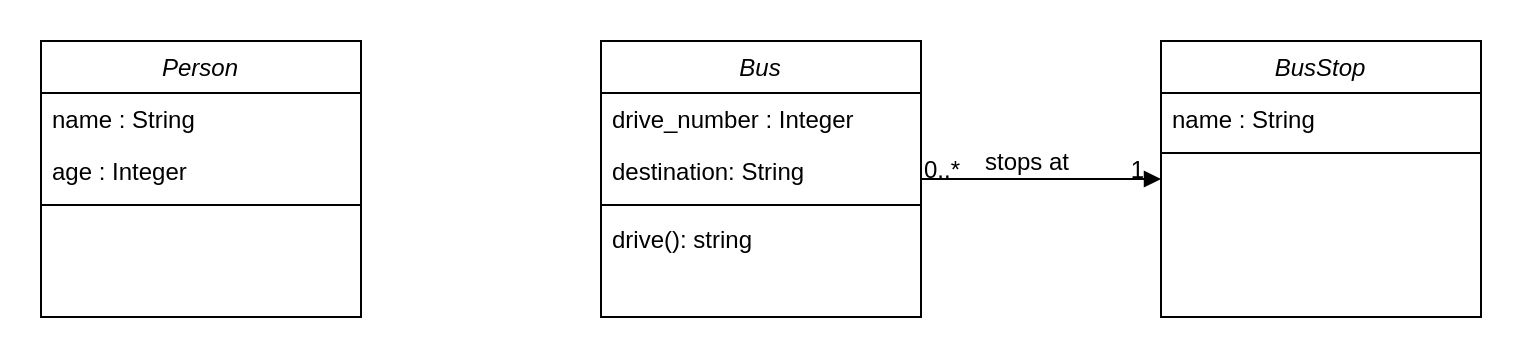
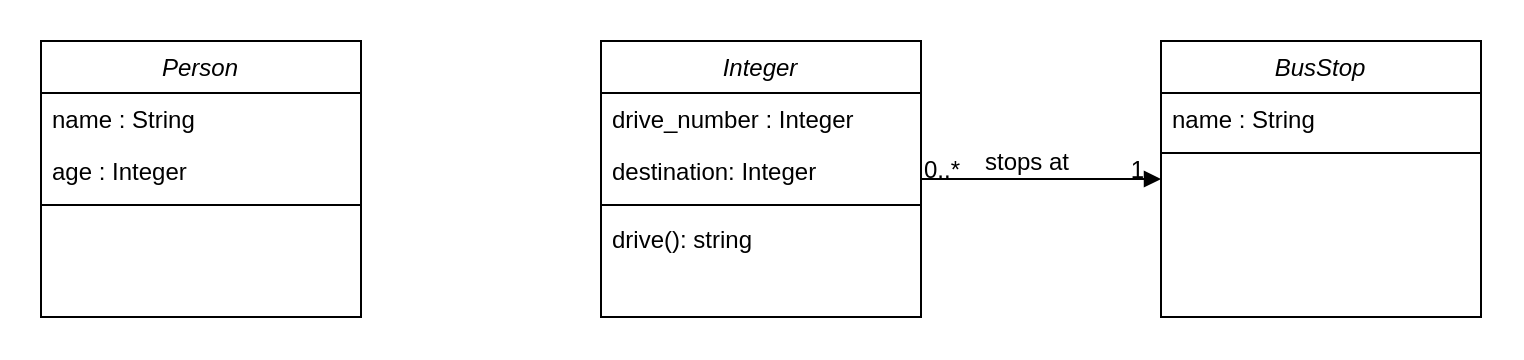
(760, 68) -> (760, 68)
(724, 172) -> (734, 172)
